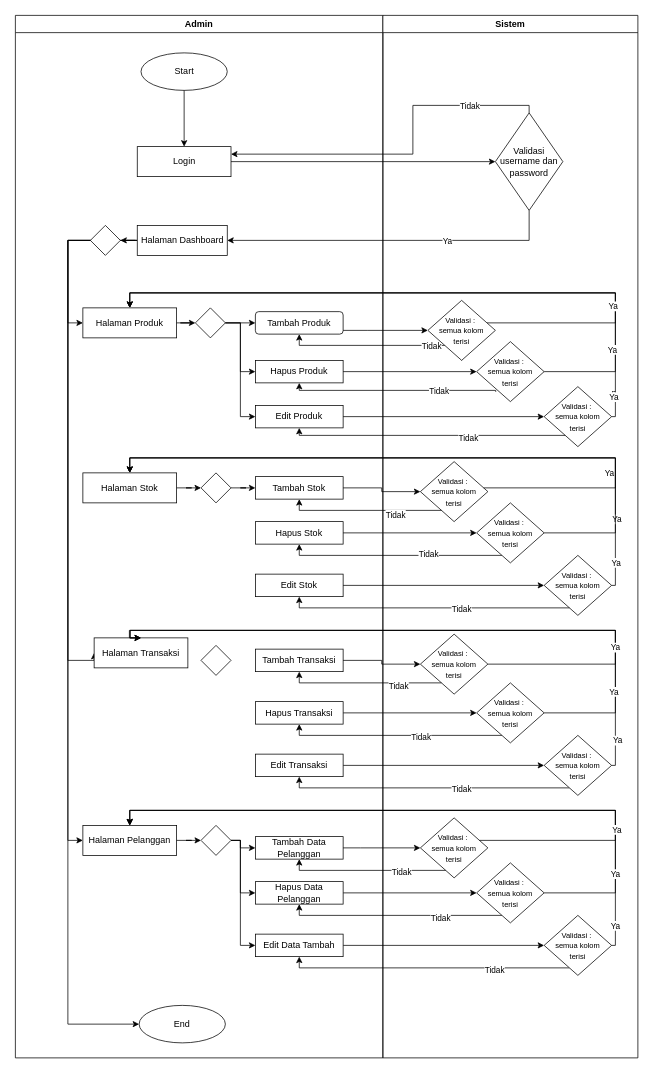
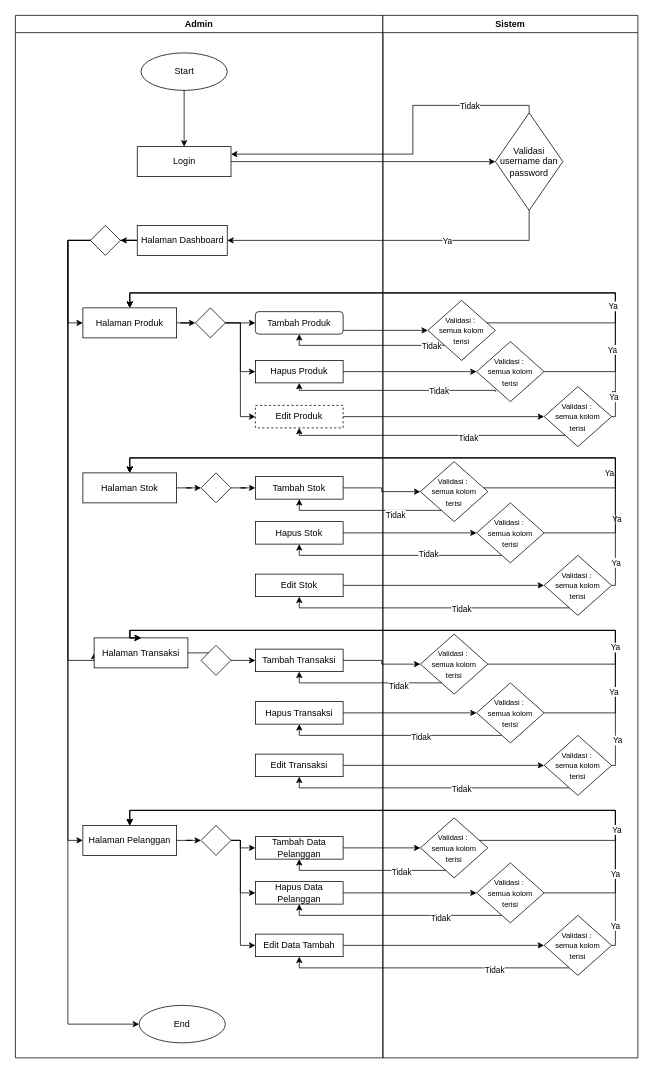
(299, 417) -> (299, 417)
none -> (240, 660)
